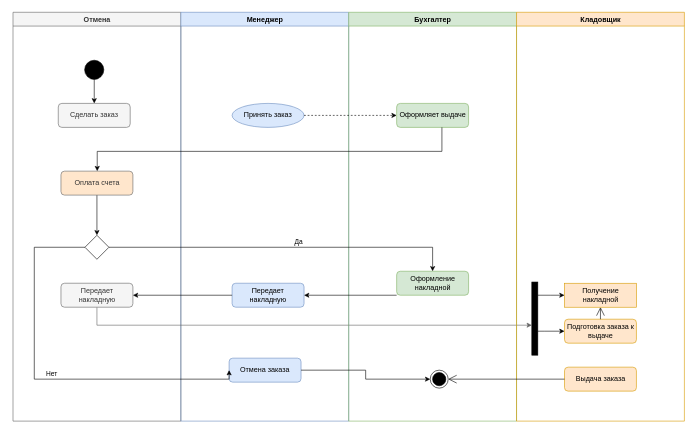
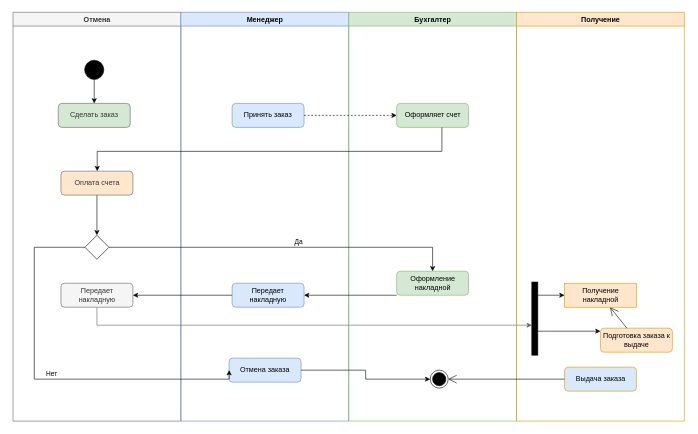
(601, 20) -> (601, 20)
(94, 116) -> (94, 116)
(268, 116) -> (268, 116)
(433, 116) -> (433, 116)
(601, 332) -> (637, 341)
(601, 380) -> (601, 380)
